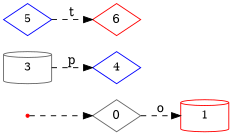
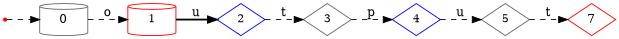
(28, 20) -> (505, 20)
(117, 20) -> (592, 20)
none -> (241, 20)
none -> (456, 20)
(28, 68) -> (327, 20)
(117, 116) -> (64, 20)
